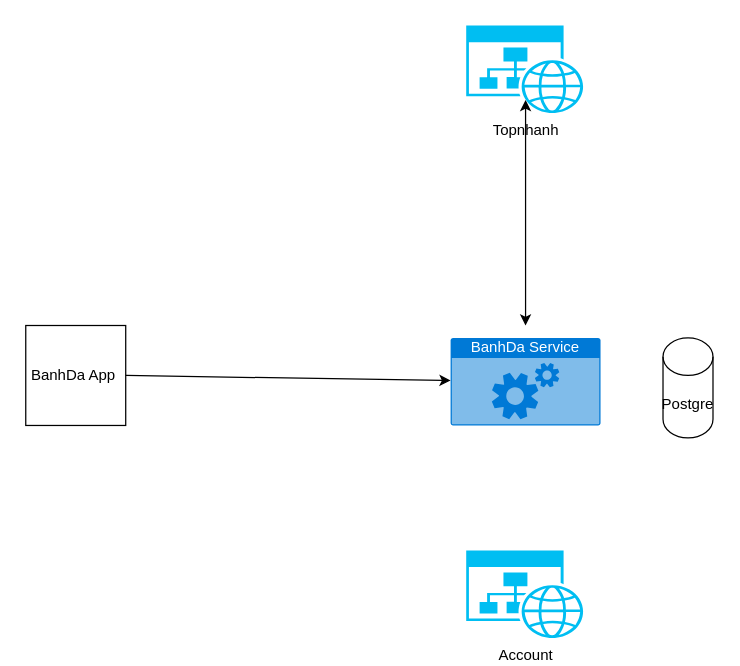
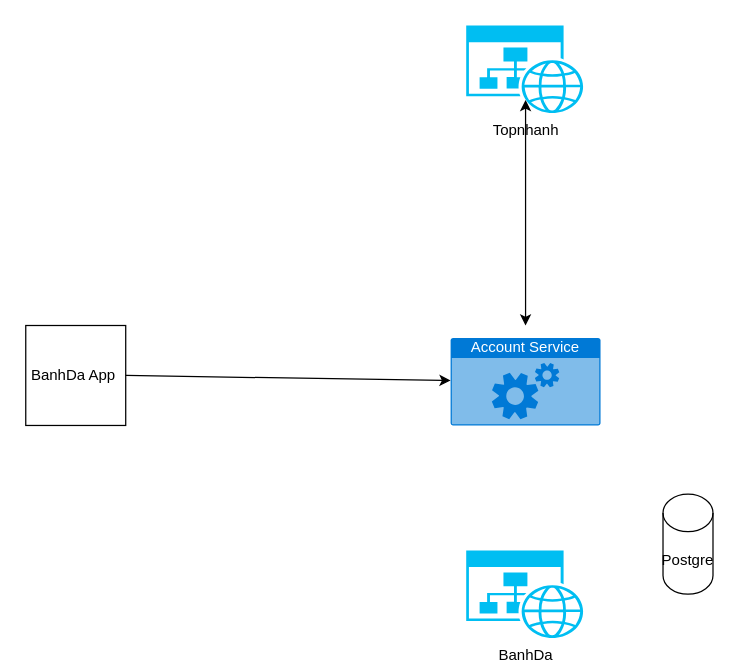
(526, 348) -> (526, 348)
(688, 388) -> (688, 544)
(526, 656) -> (526, 656)
